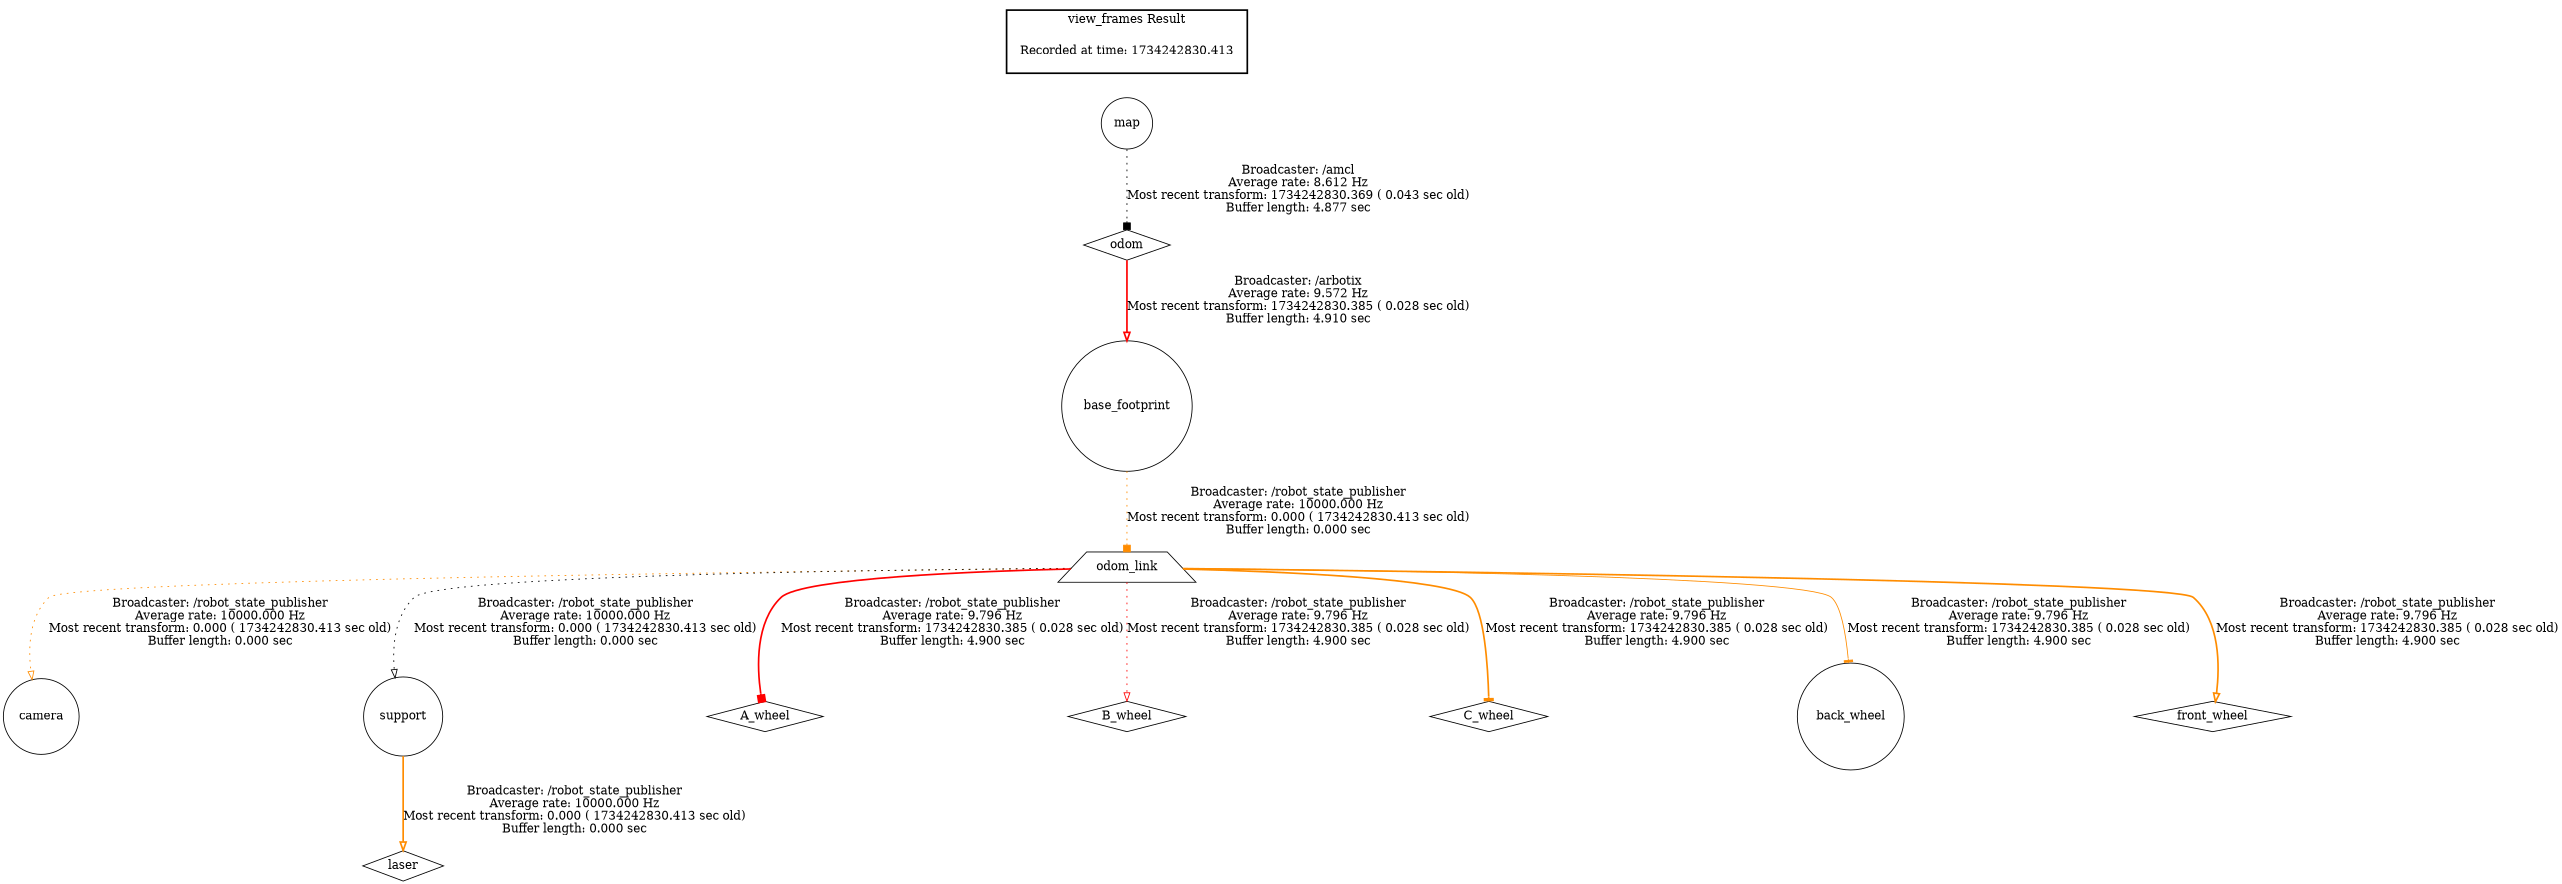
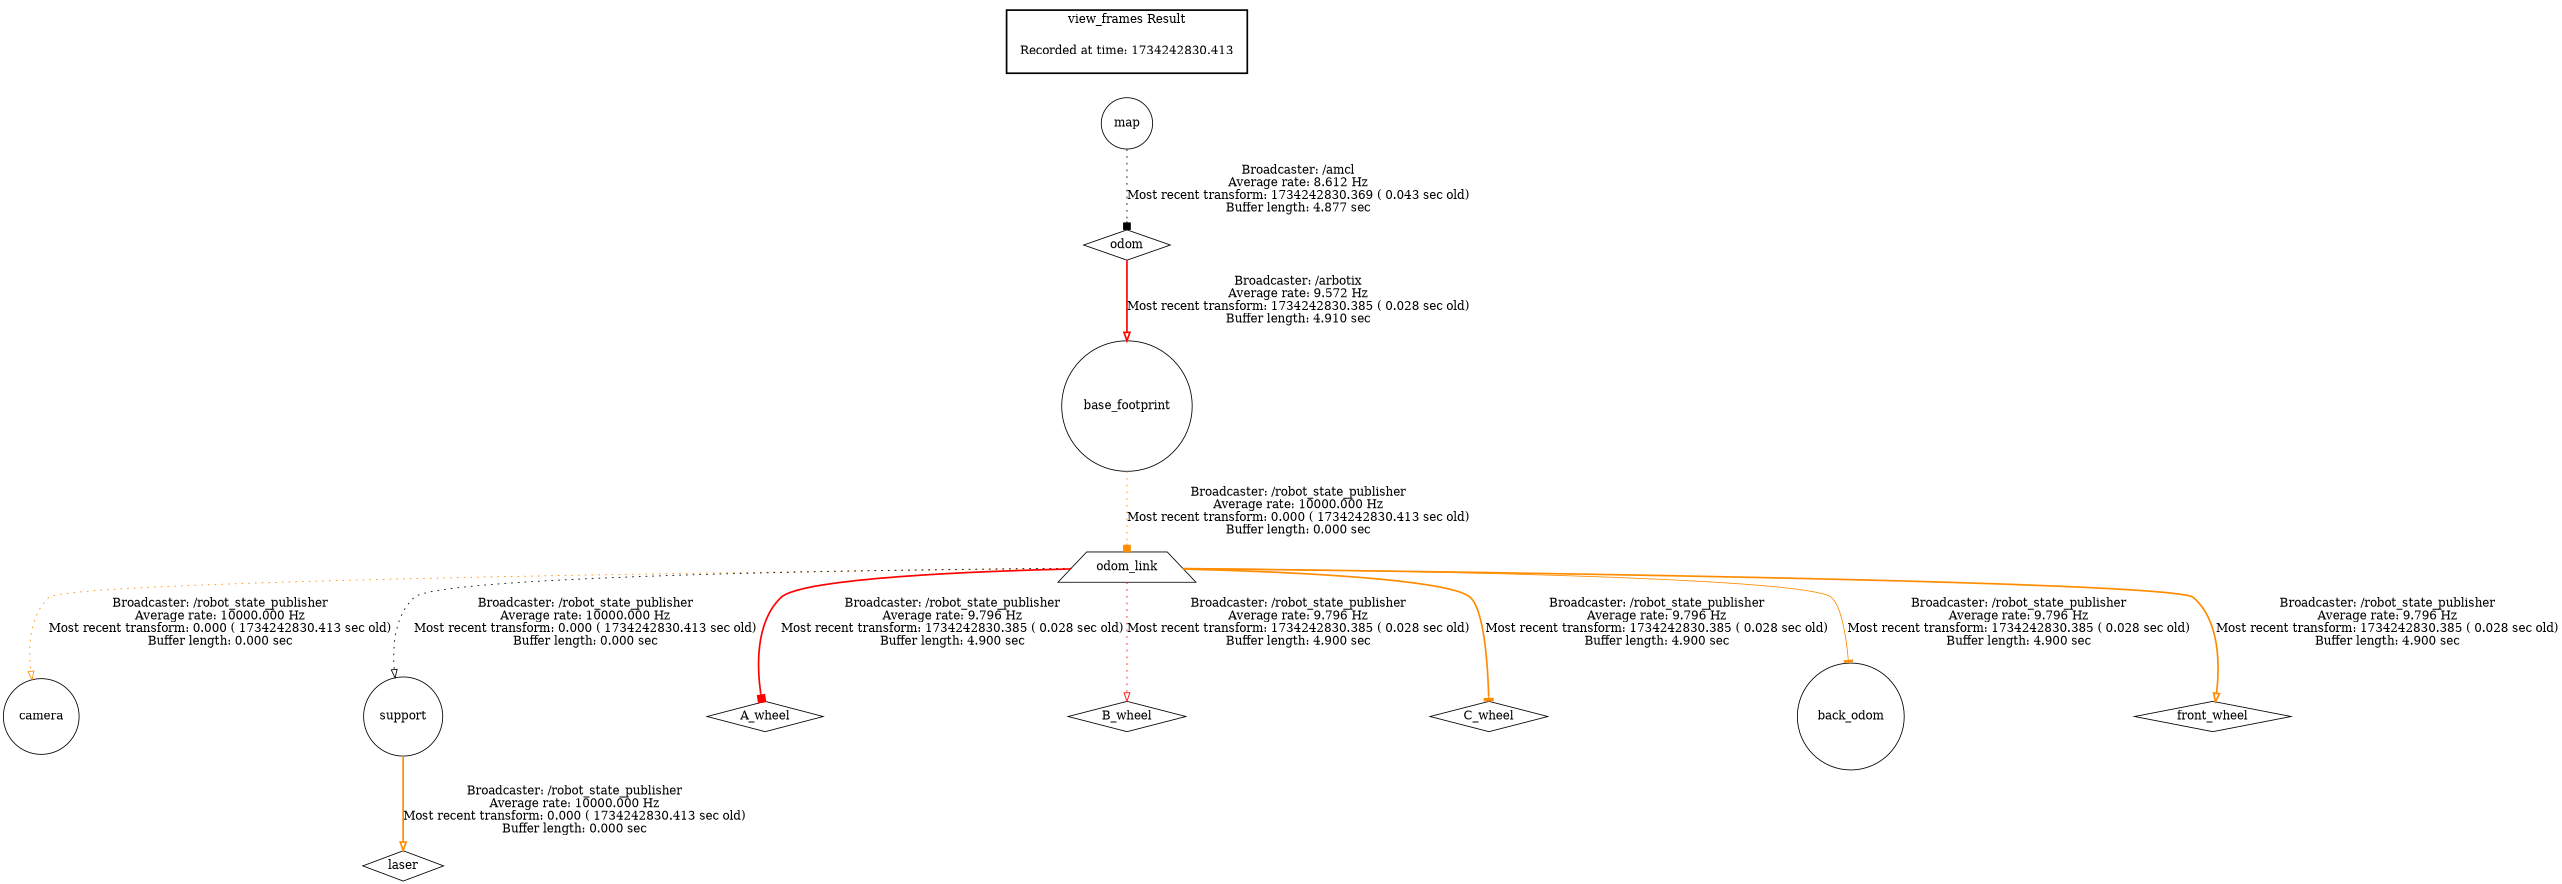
(1851, 717) -> (1851, 717)
